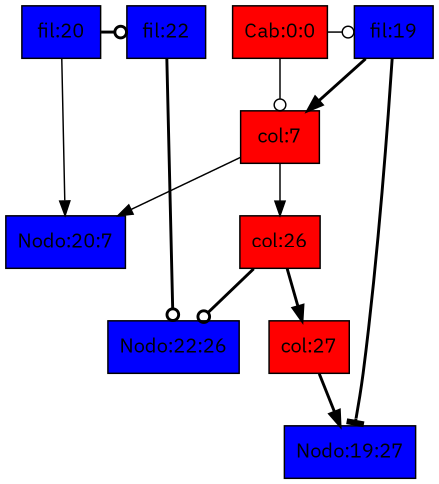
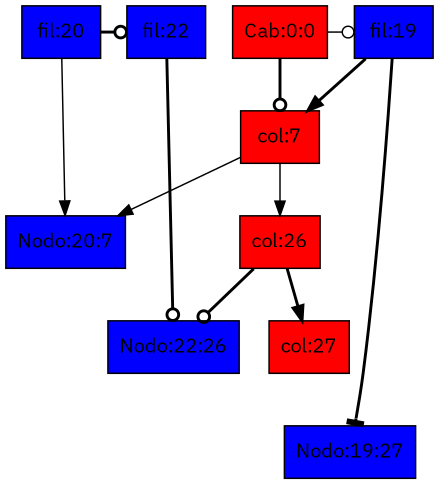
(280, 79) -> (280, 79)
(327, 393) -> none
